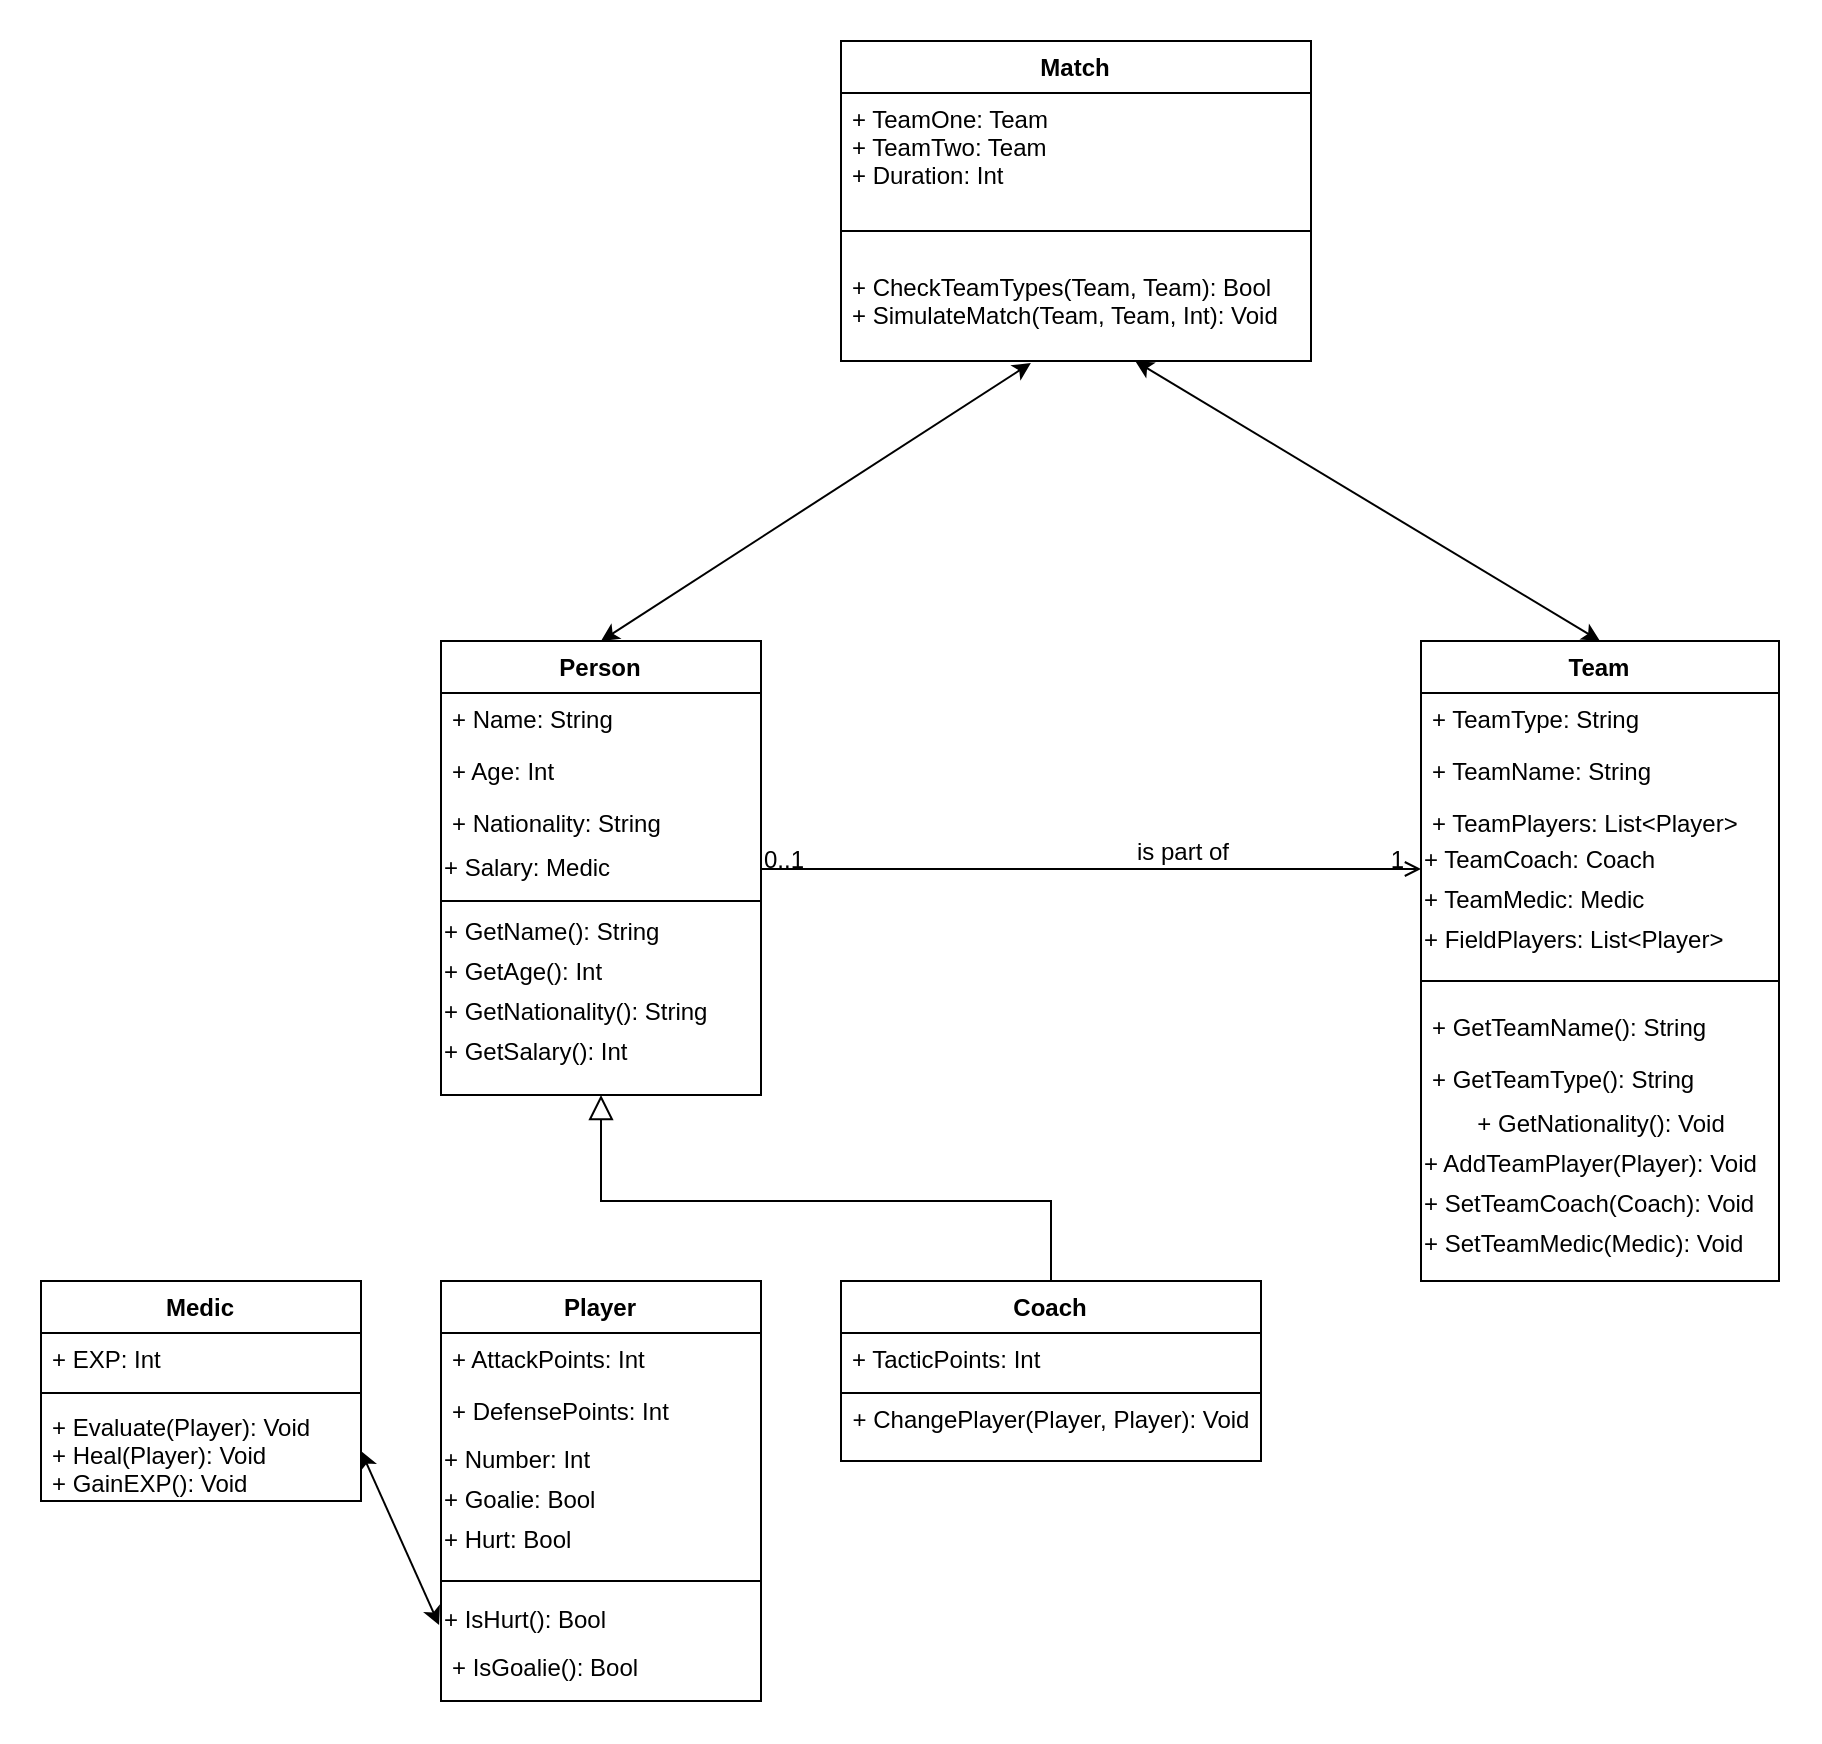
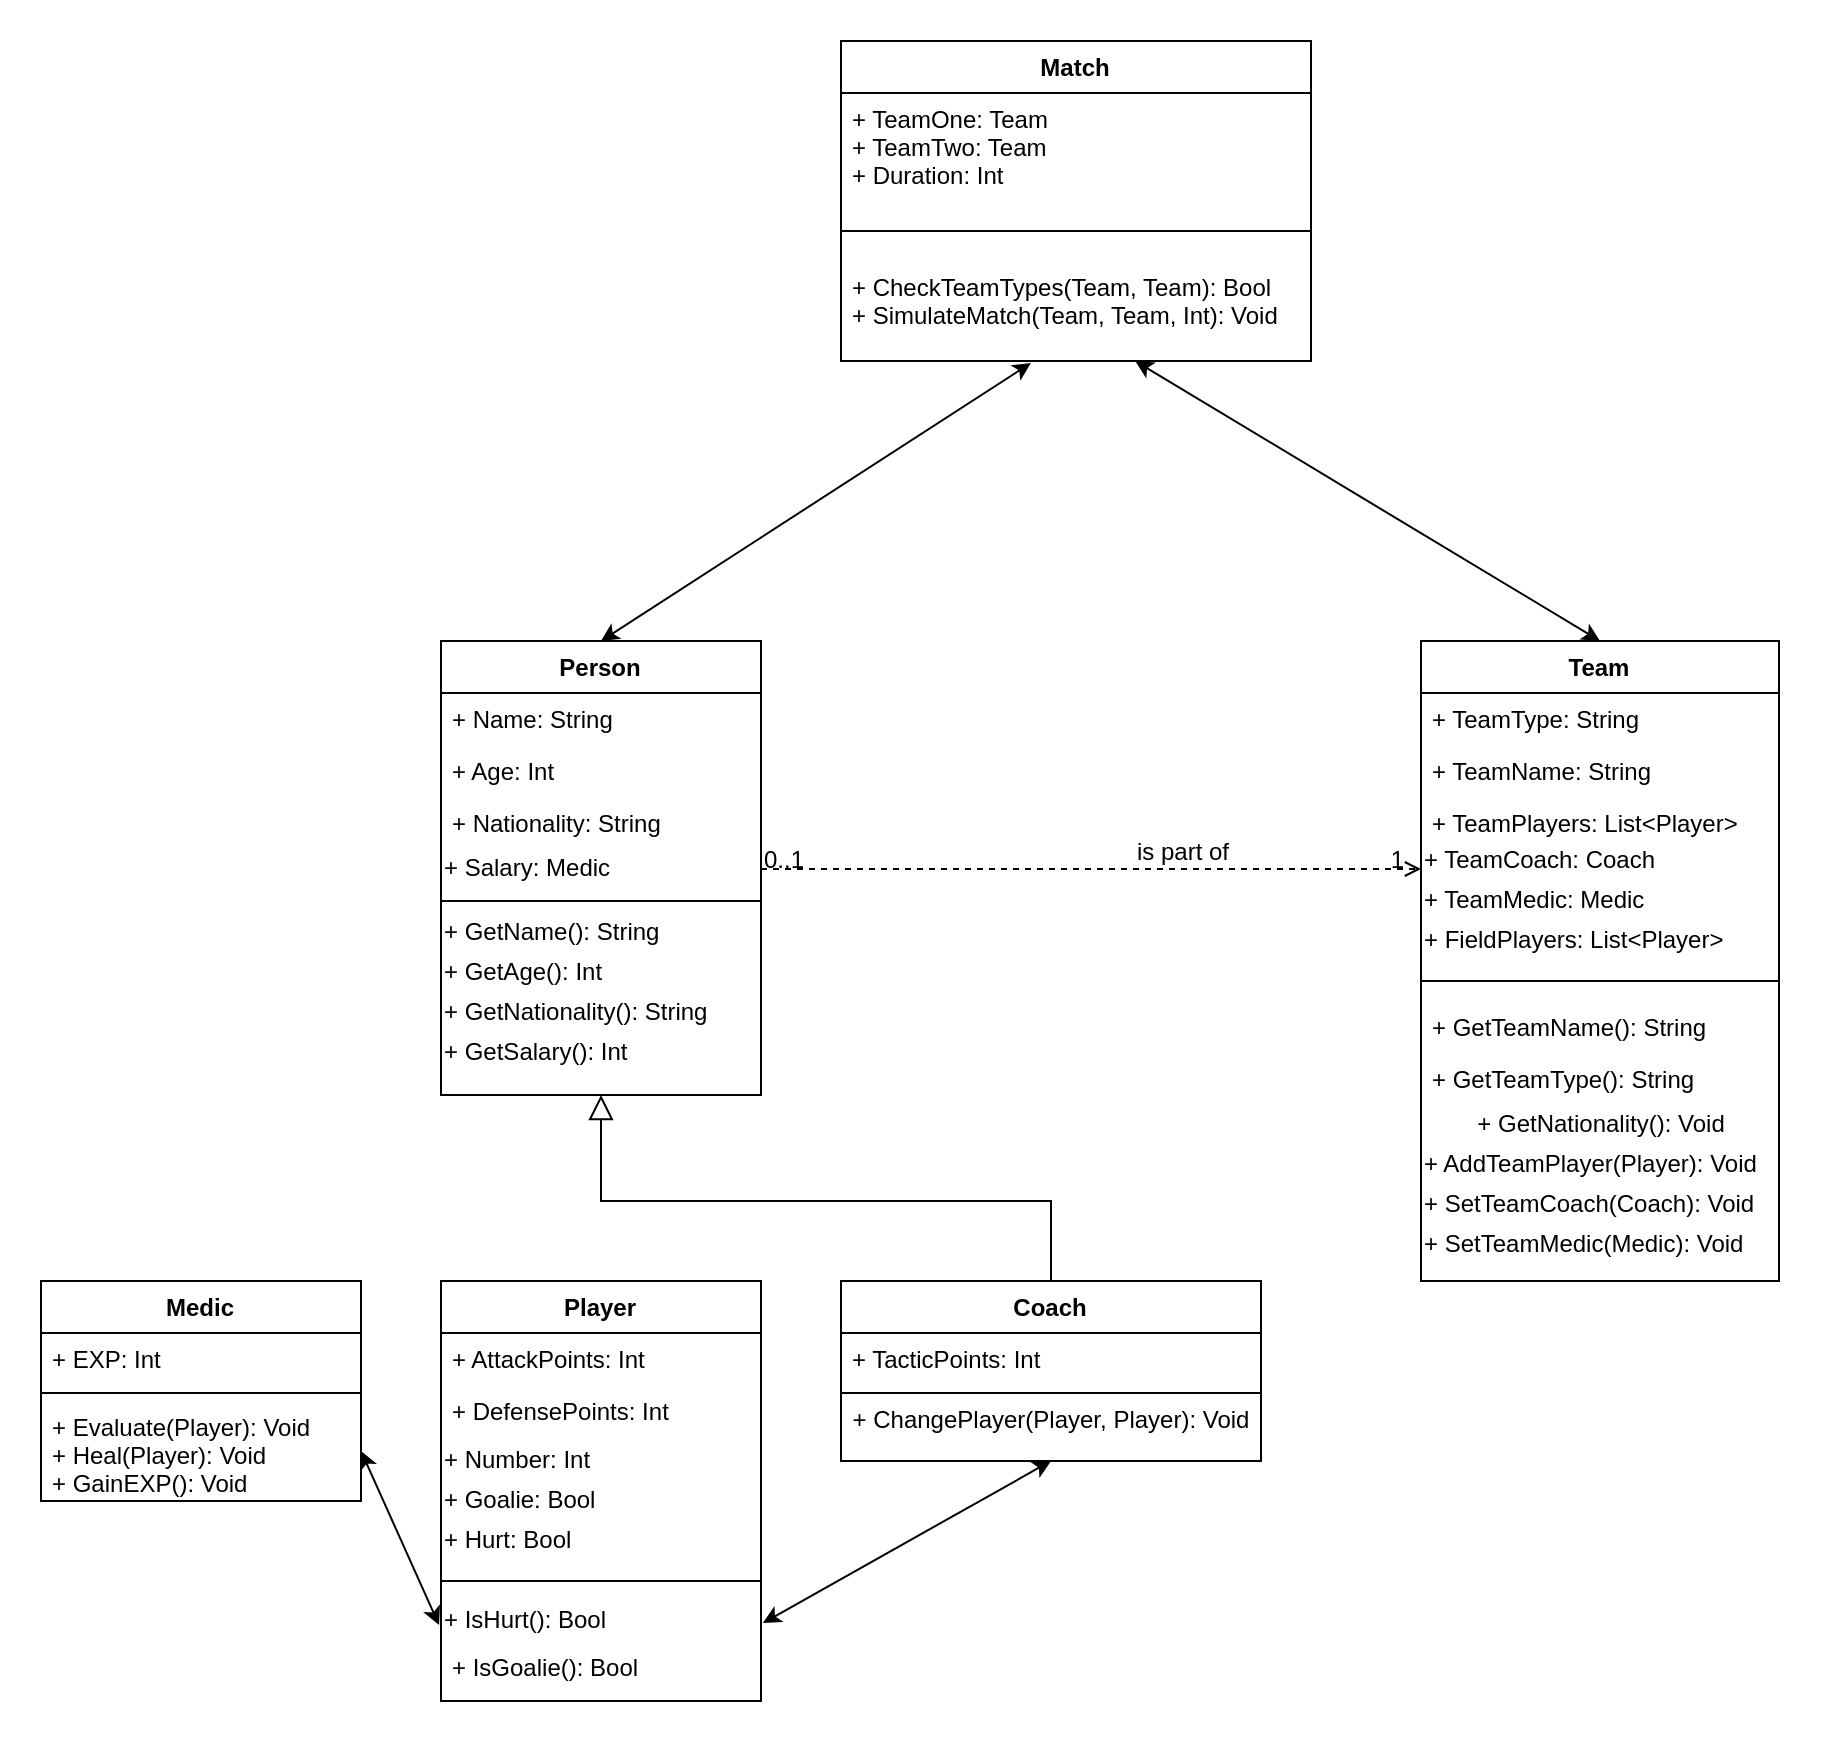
(1086, 869) -> (1086, 869)
none -> (907, 1542)
